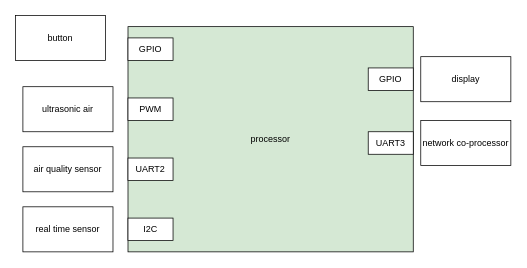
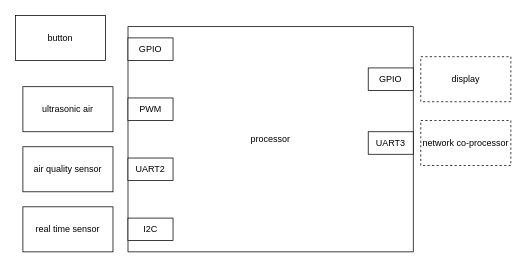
(465, 79) -> (465, 79)
(270, 139) -> (270, 139)
(465, 143) -> (465, 143)
